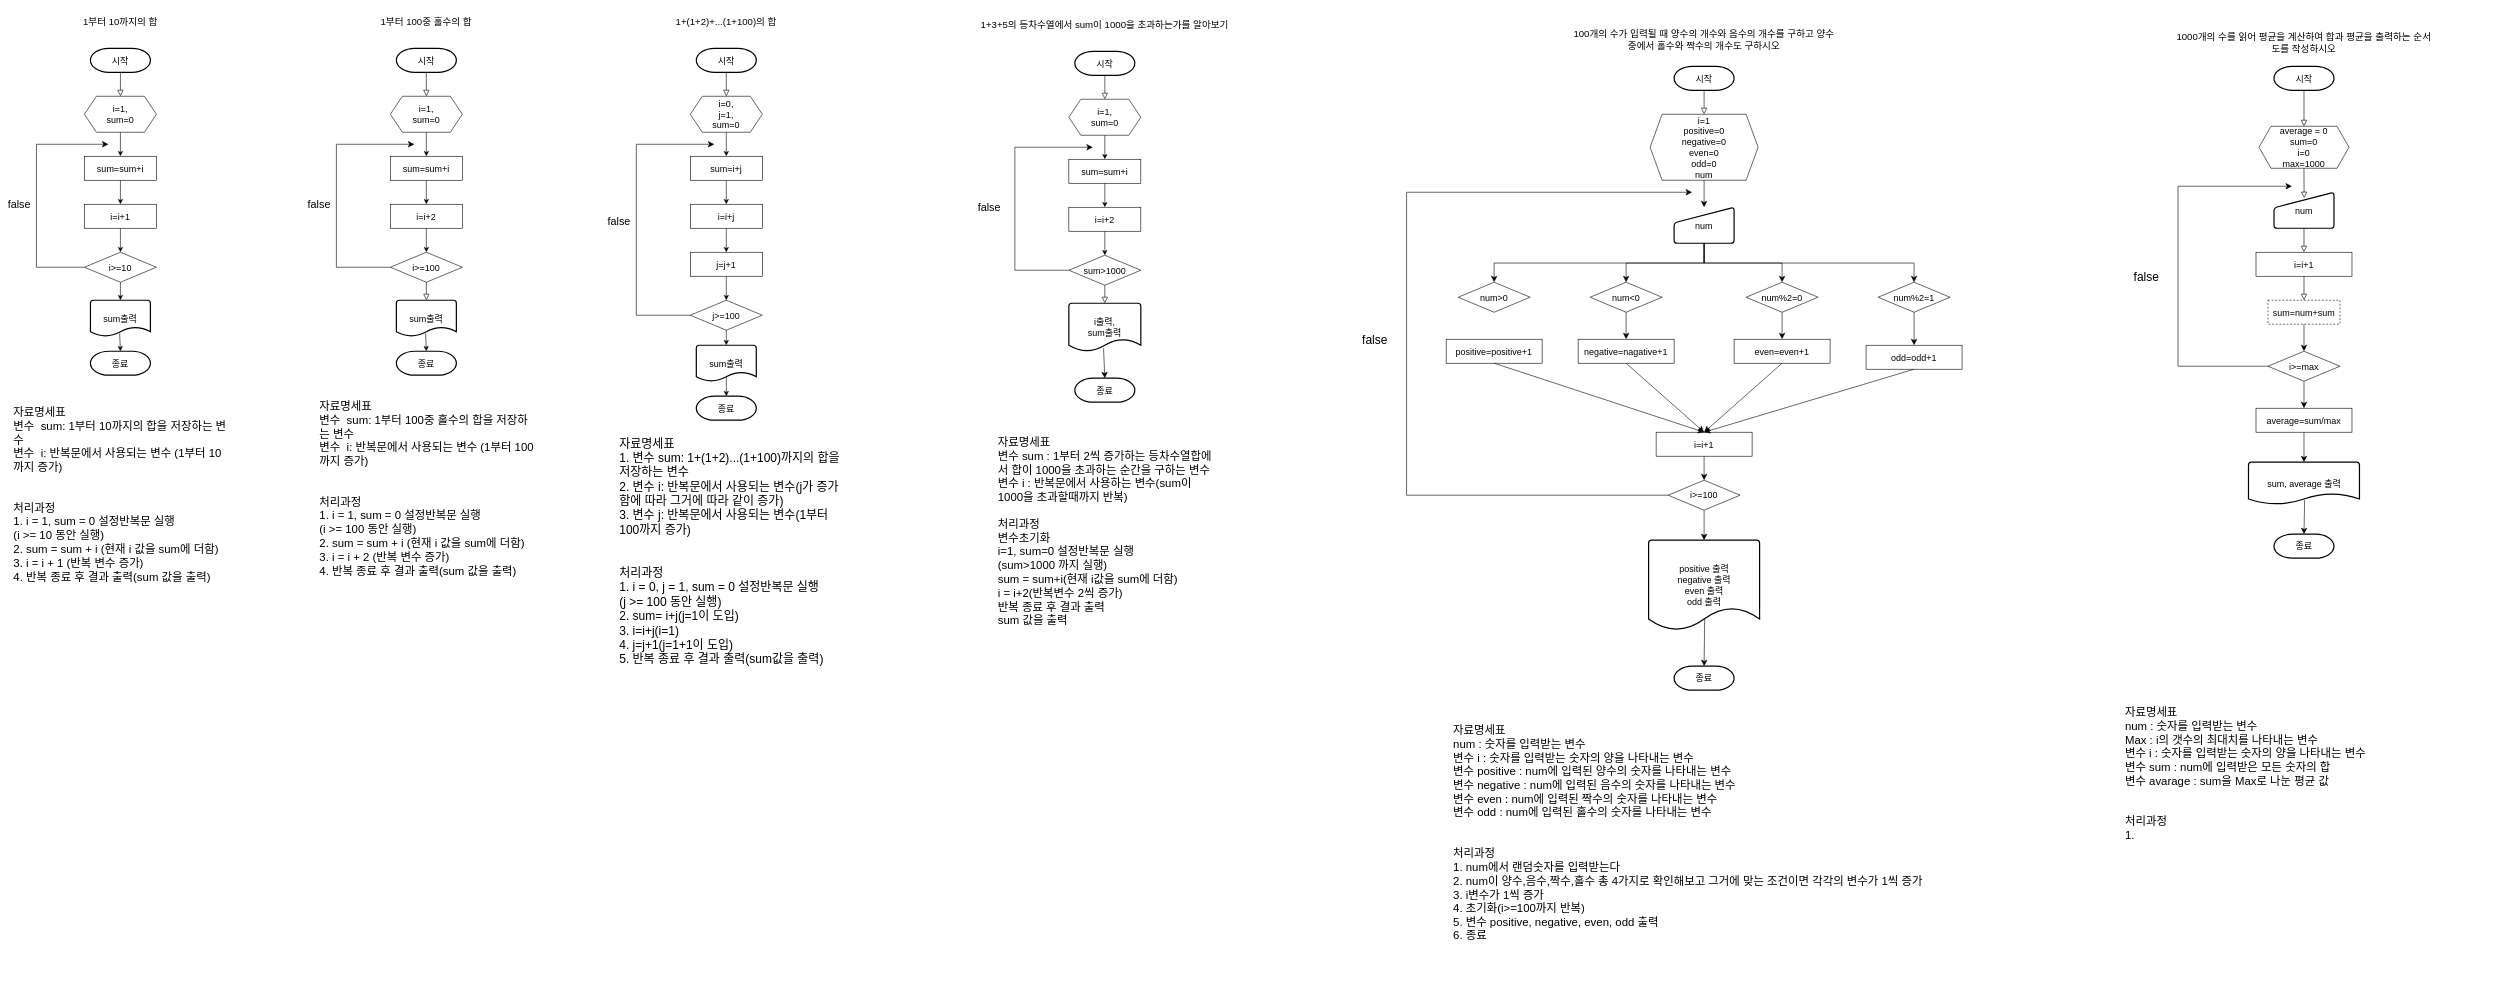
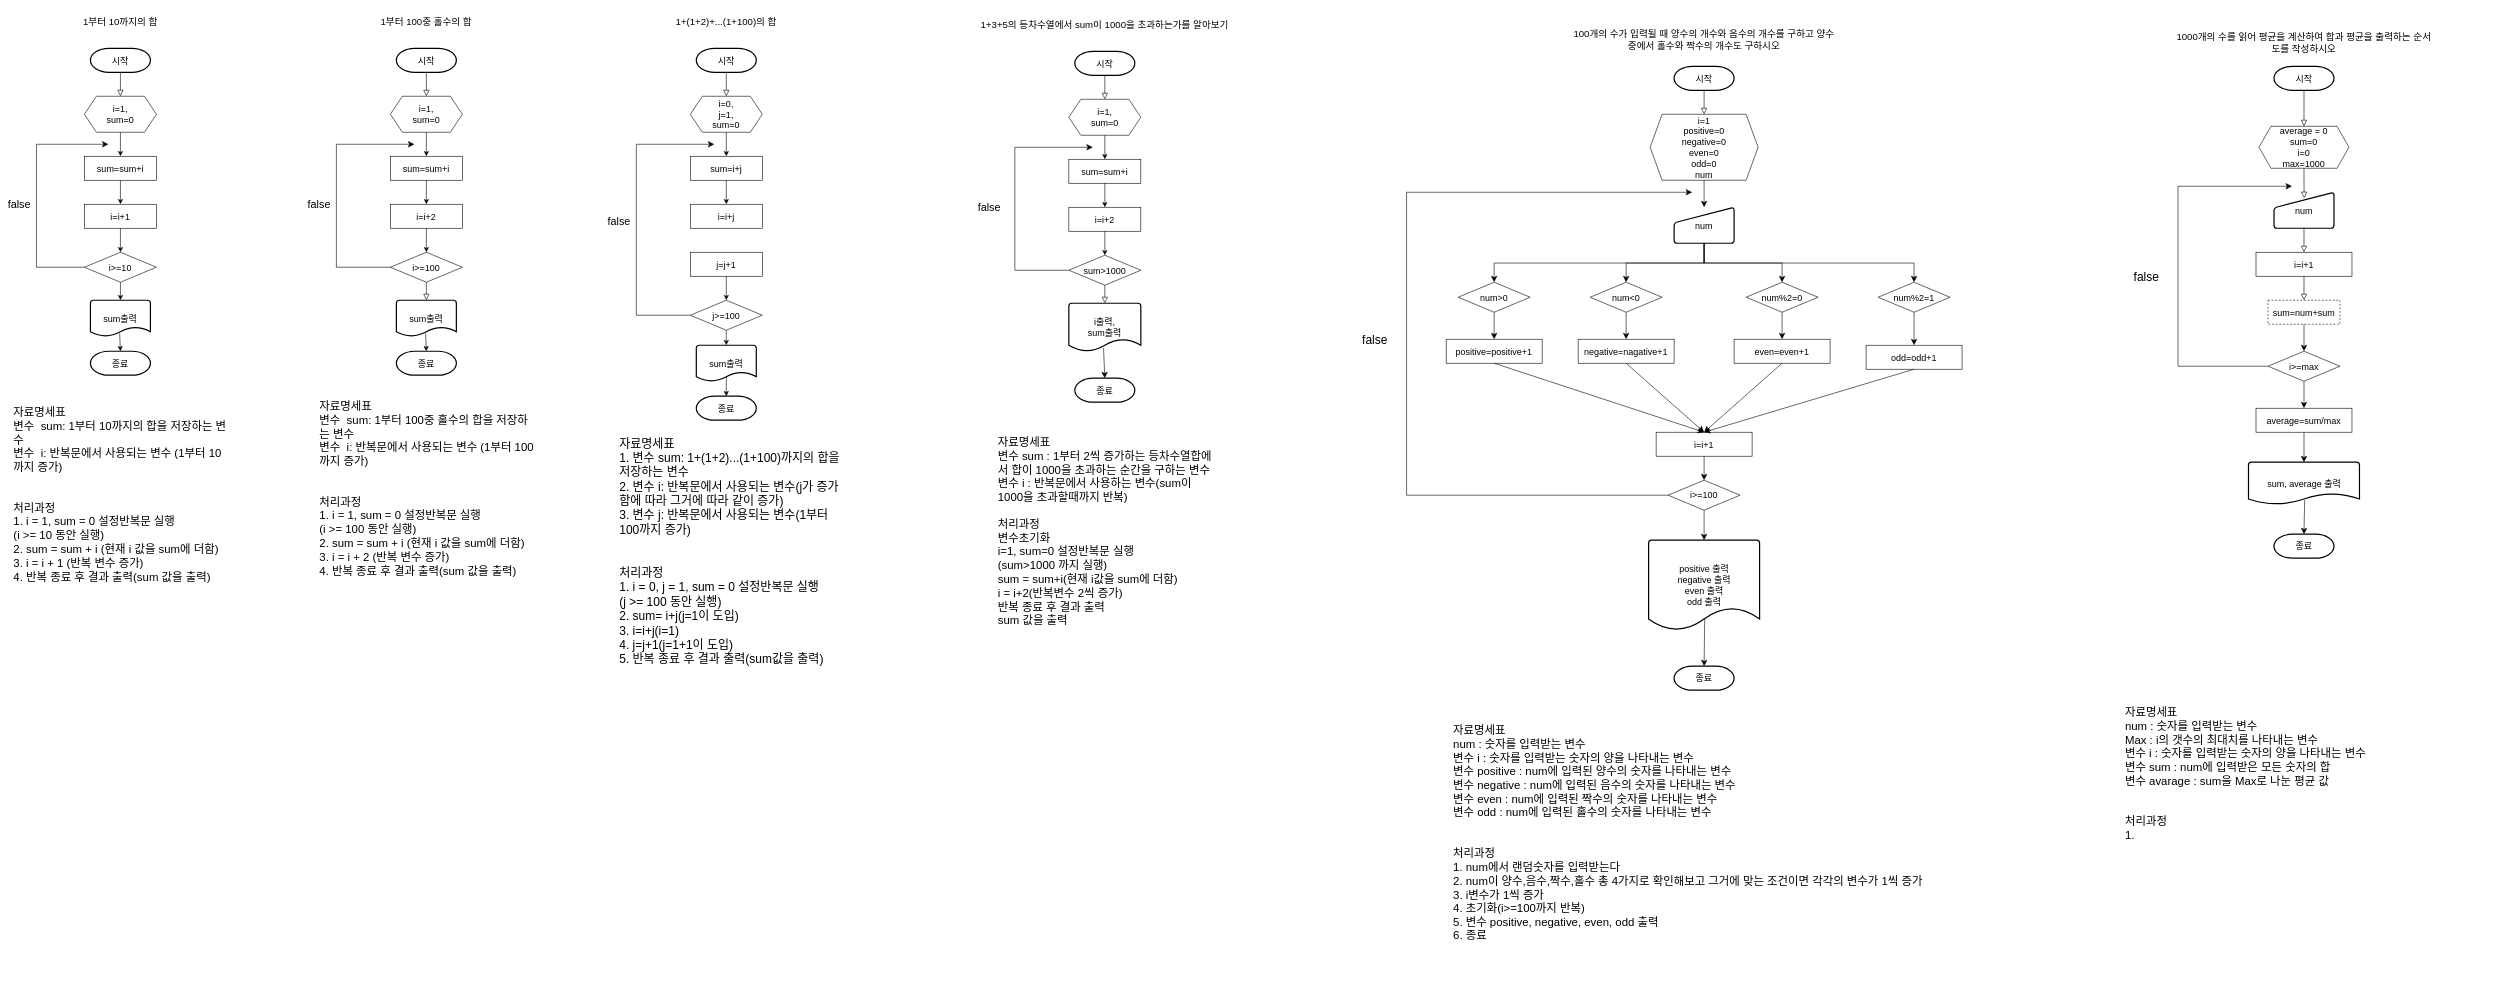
(726, 246) -> none
none -> (1494, 332)
